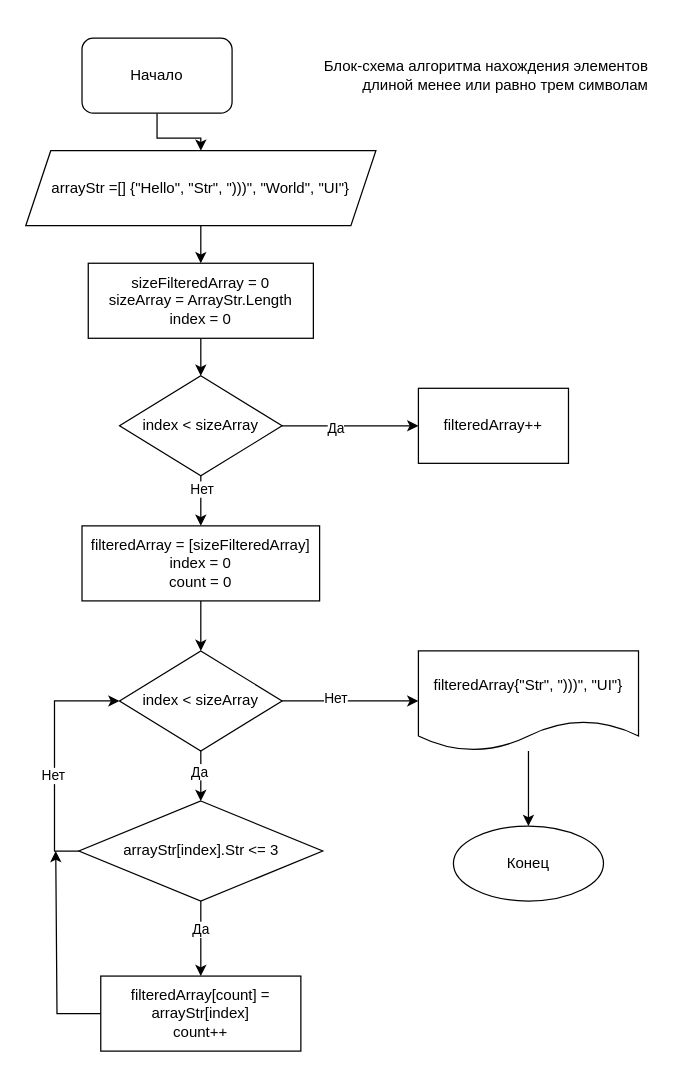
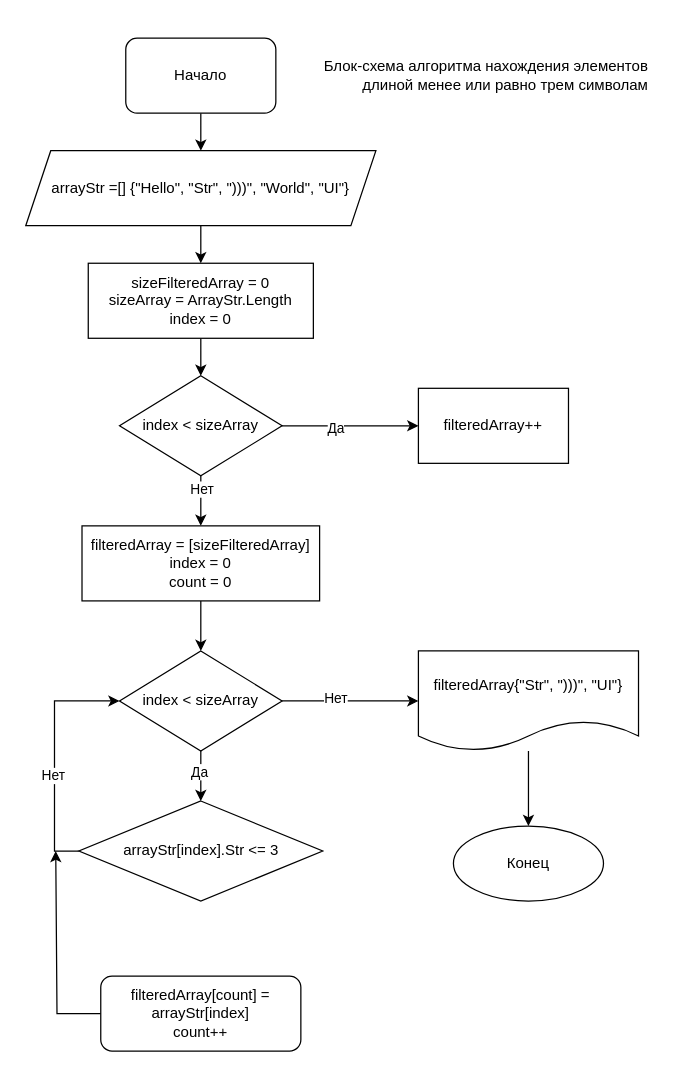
(157, 76) -> (201, 76)
(201, 934) -> none
(201, 1013) -> (201, 1013)
